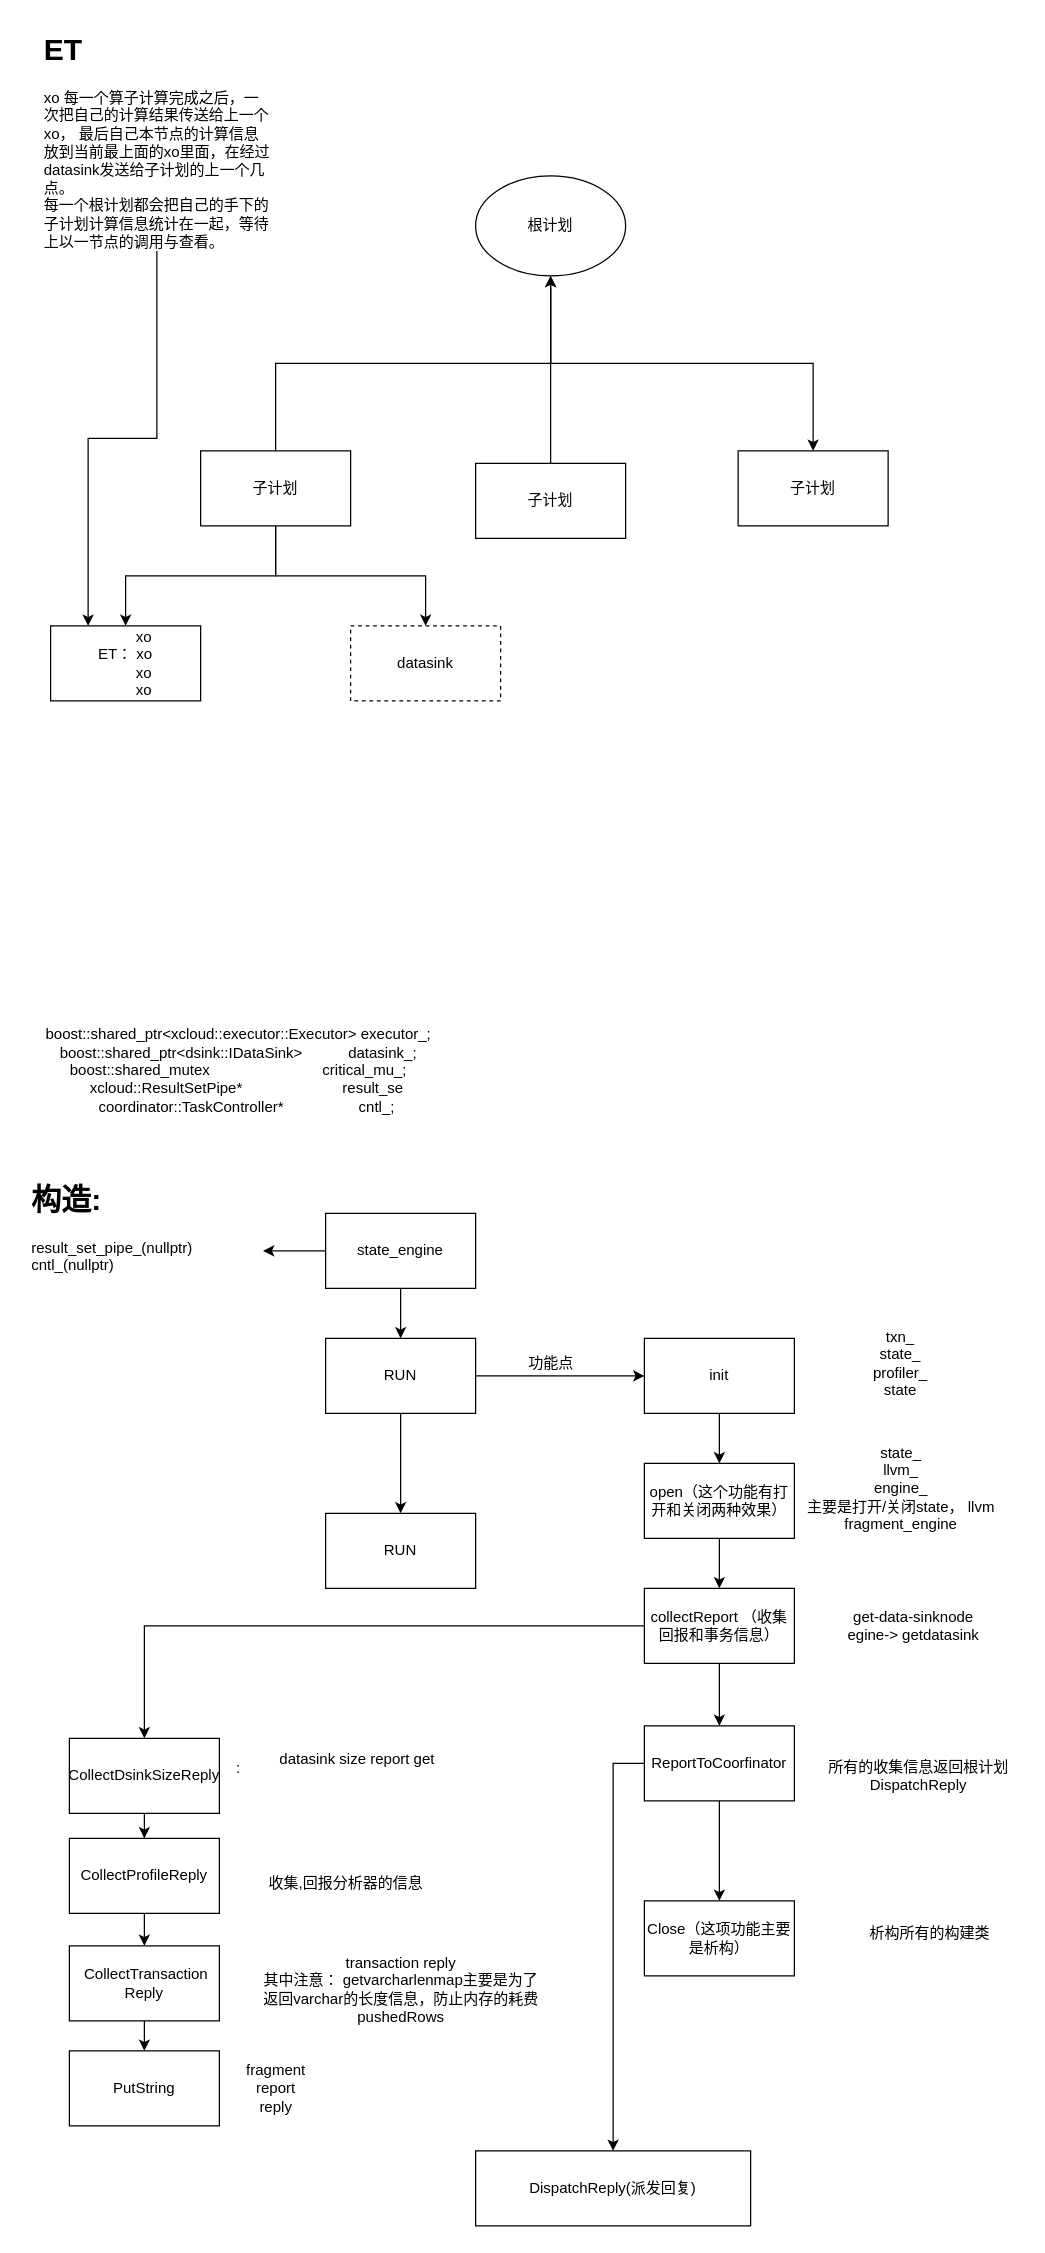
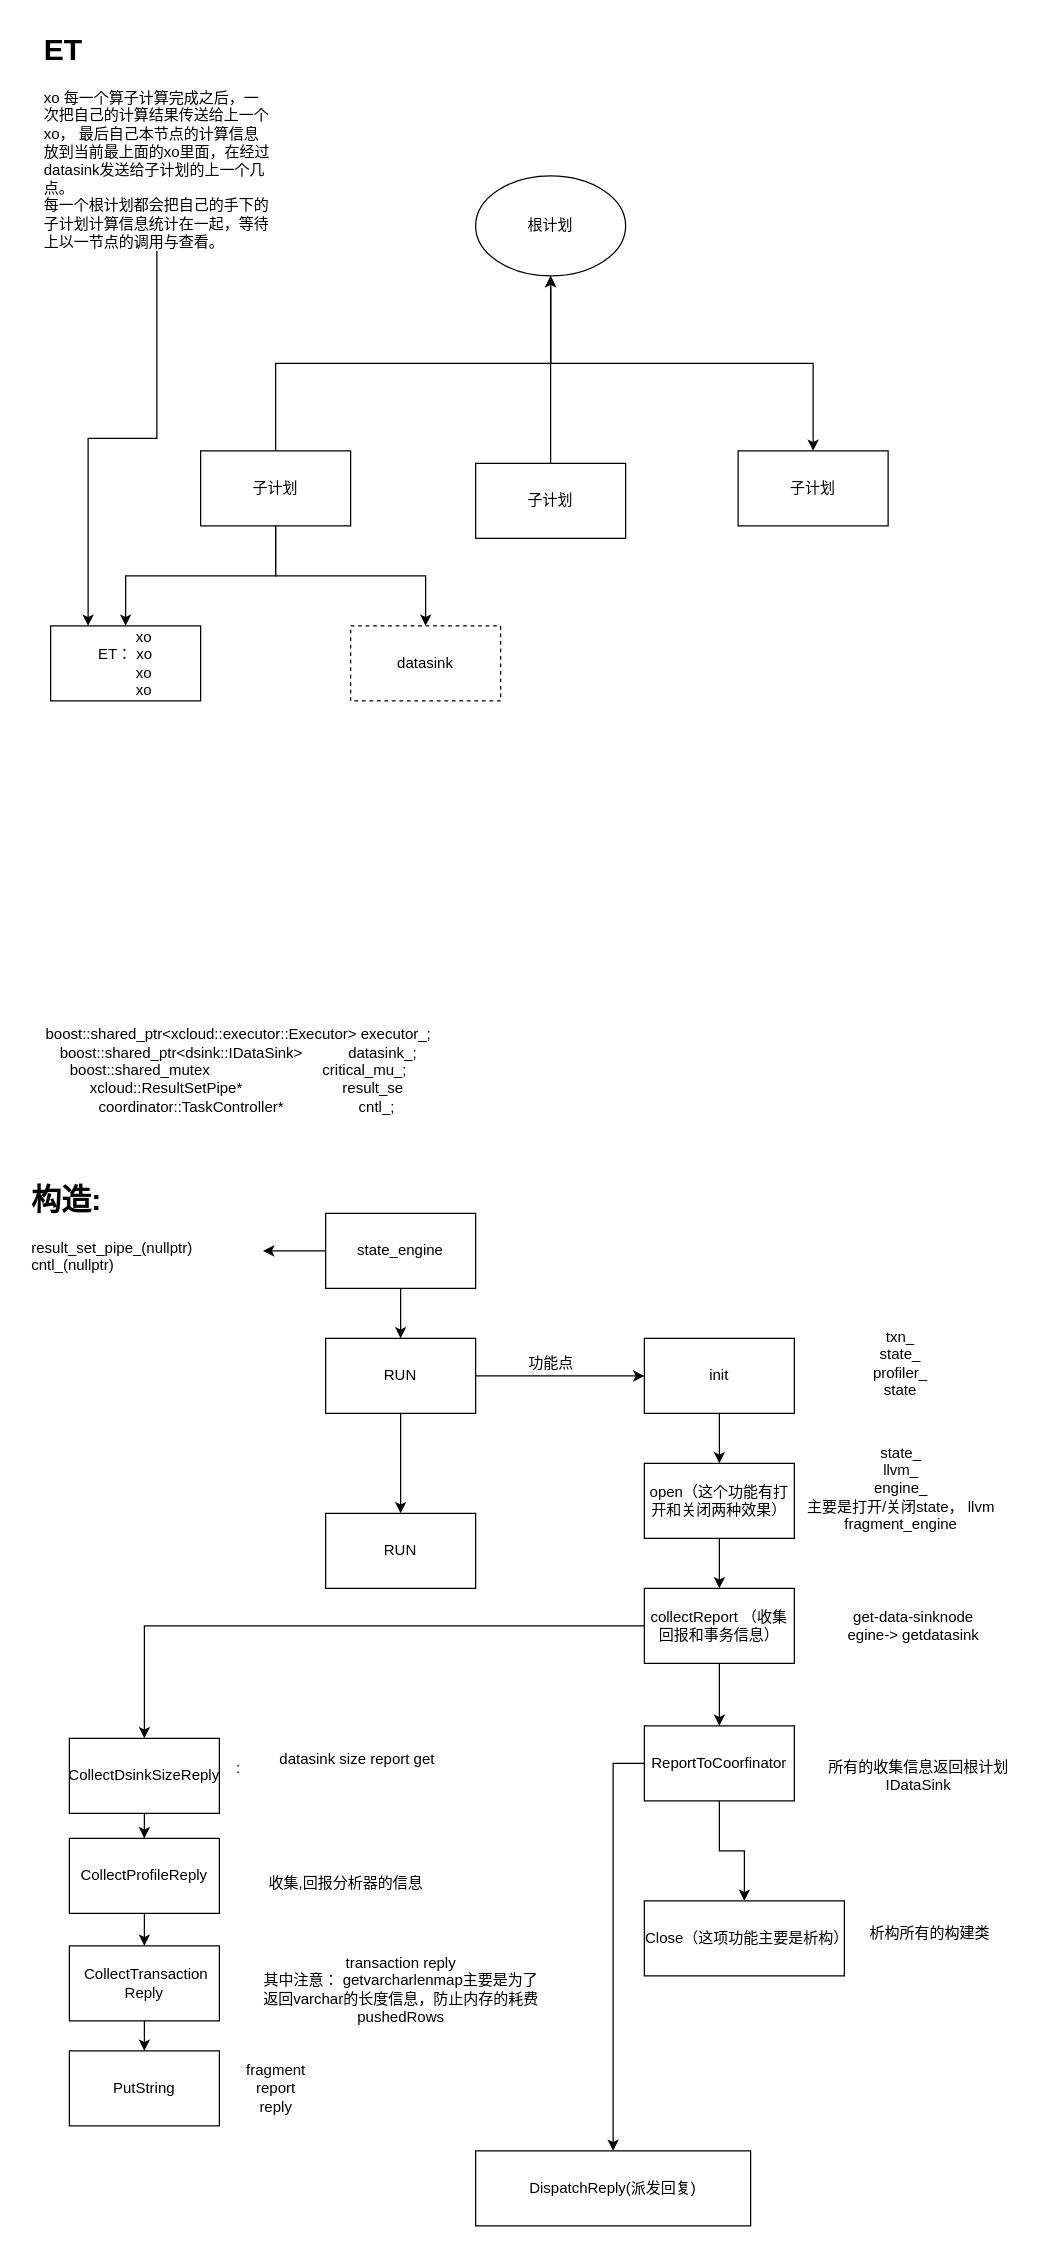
(919, 1776) -> (919, 1776)
(719, 1938) -> (744, 1938)
